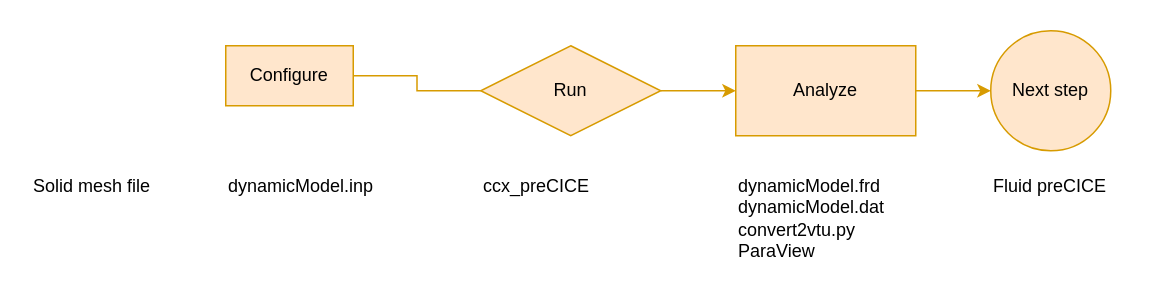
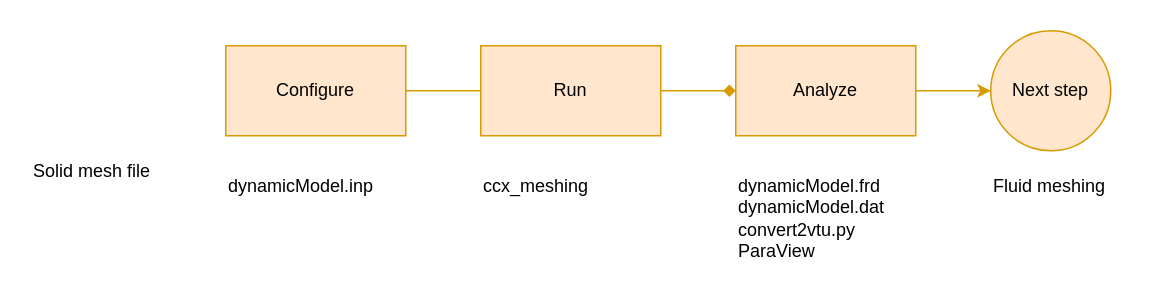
(290, 76) -> (316, 91)
(571, 91) -> (571, 91)
(724, 91) -> (723, 91)
(539, 187) -> (537, 187)
(1052, 187) -> (1050, 187)
(98, 188) -> (98, 173)
